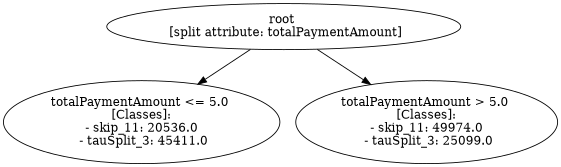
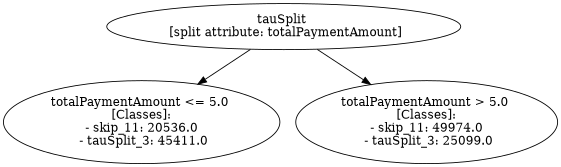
(284, 27) -> (284, 27)
